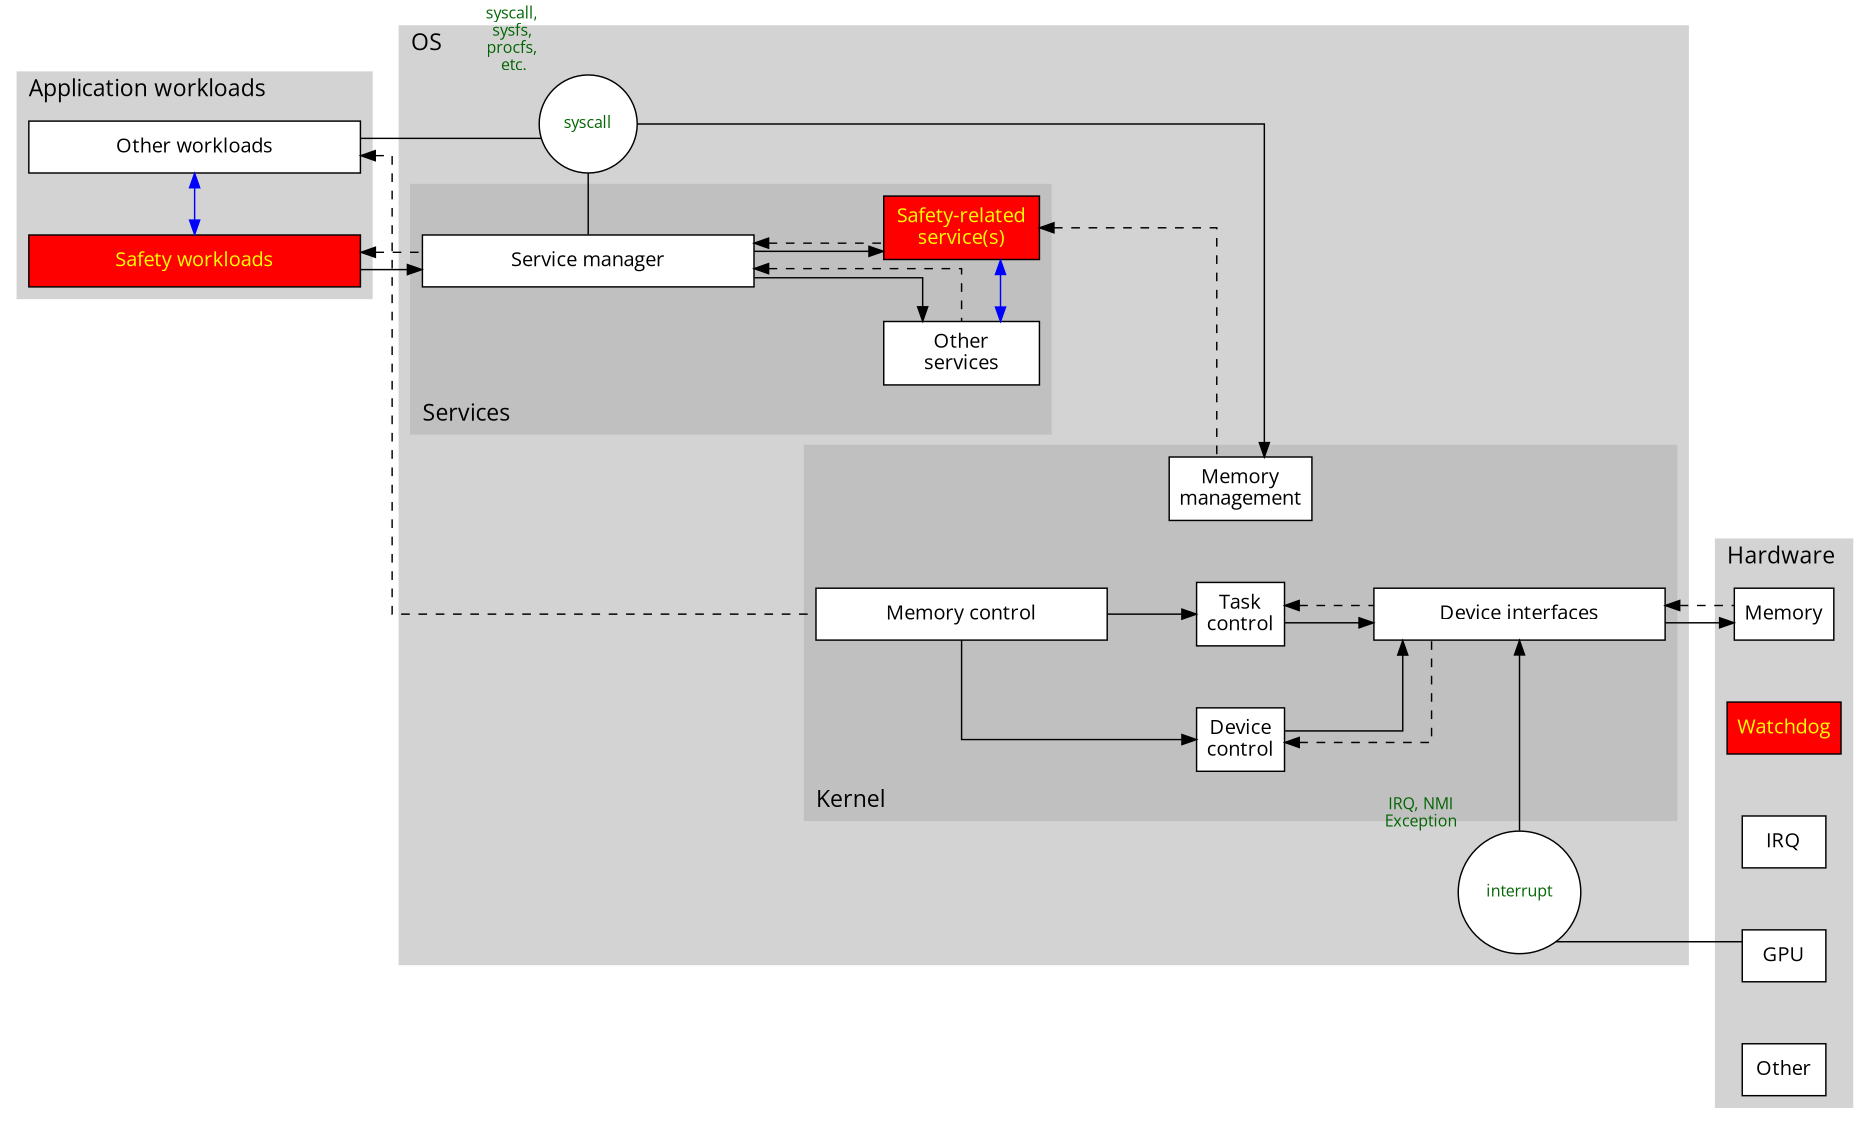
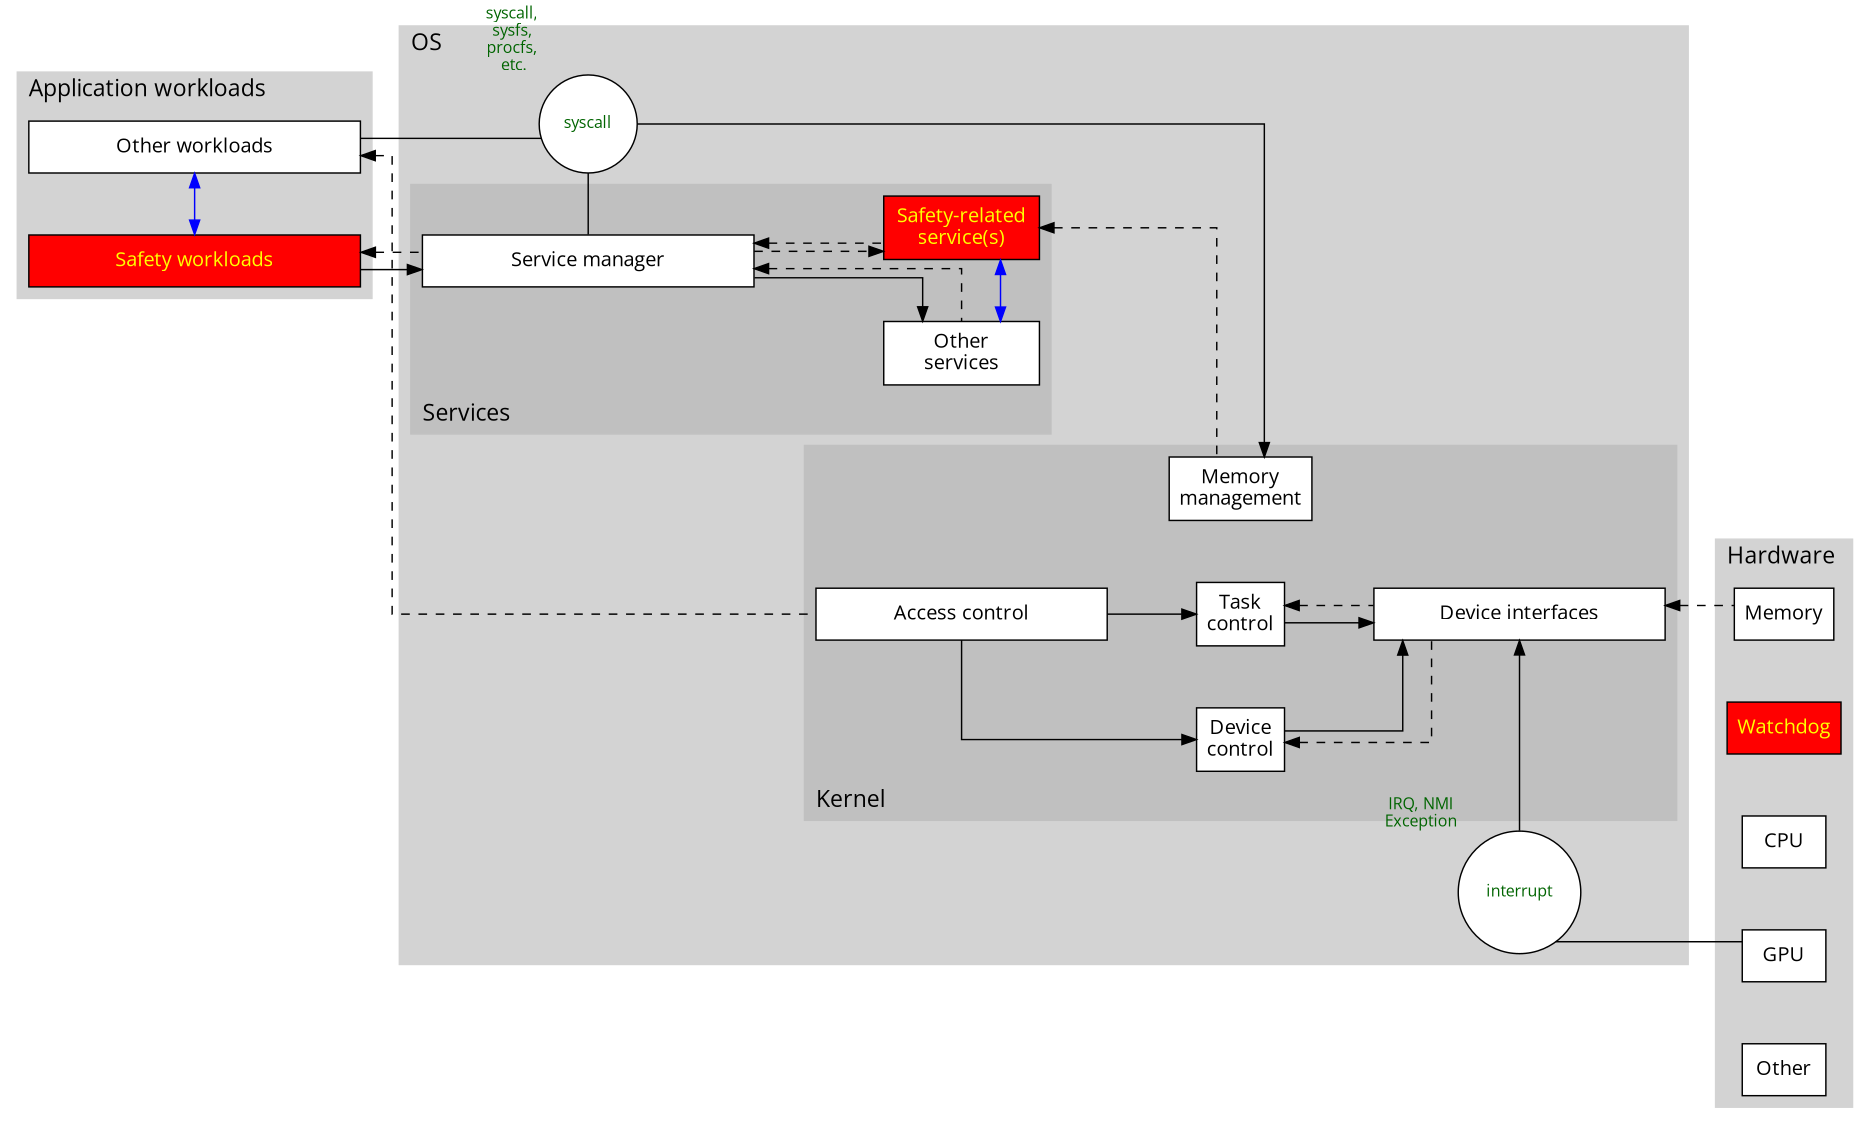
(812, 251) -> (812, 251)
(962, 614) -> (962, 614)
(1698, 623) -> none
(1784, 842) -> (1784, 842)
